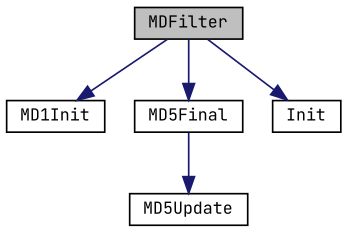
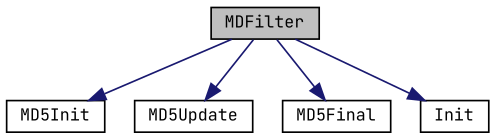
(56, 116) -> (56, 116)
(189, 155) -> (235, 63)
